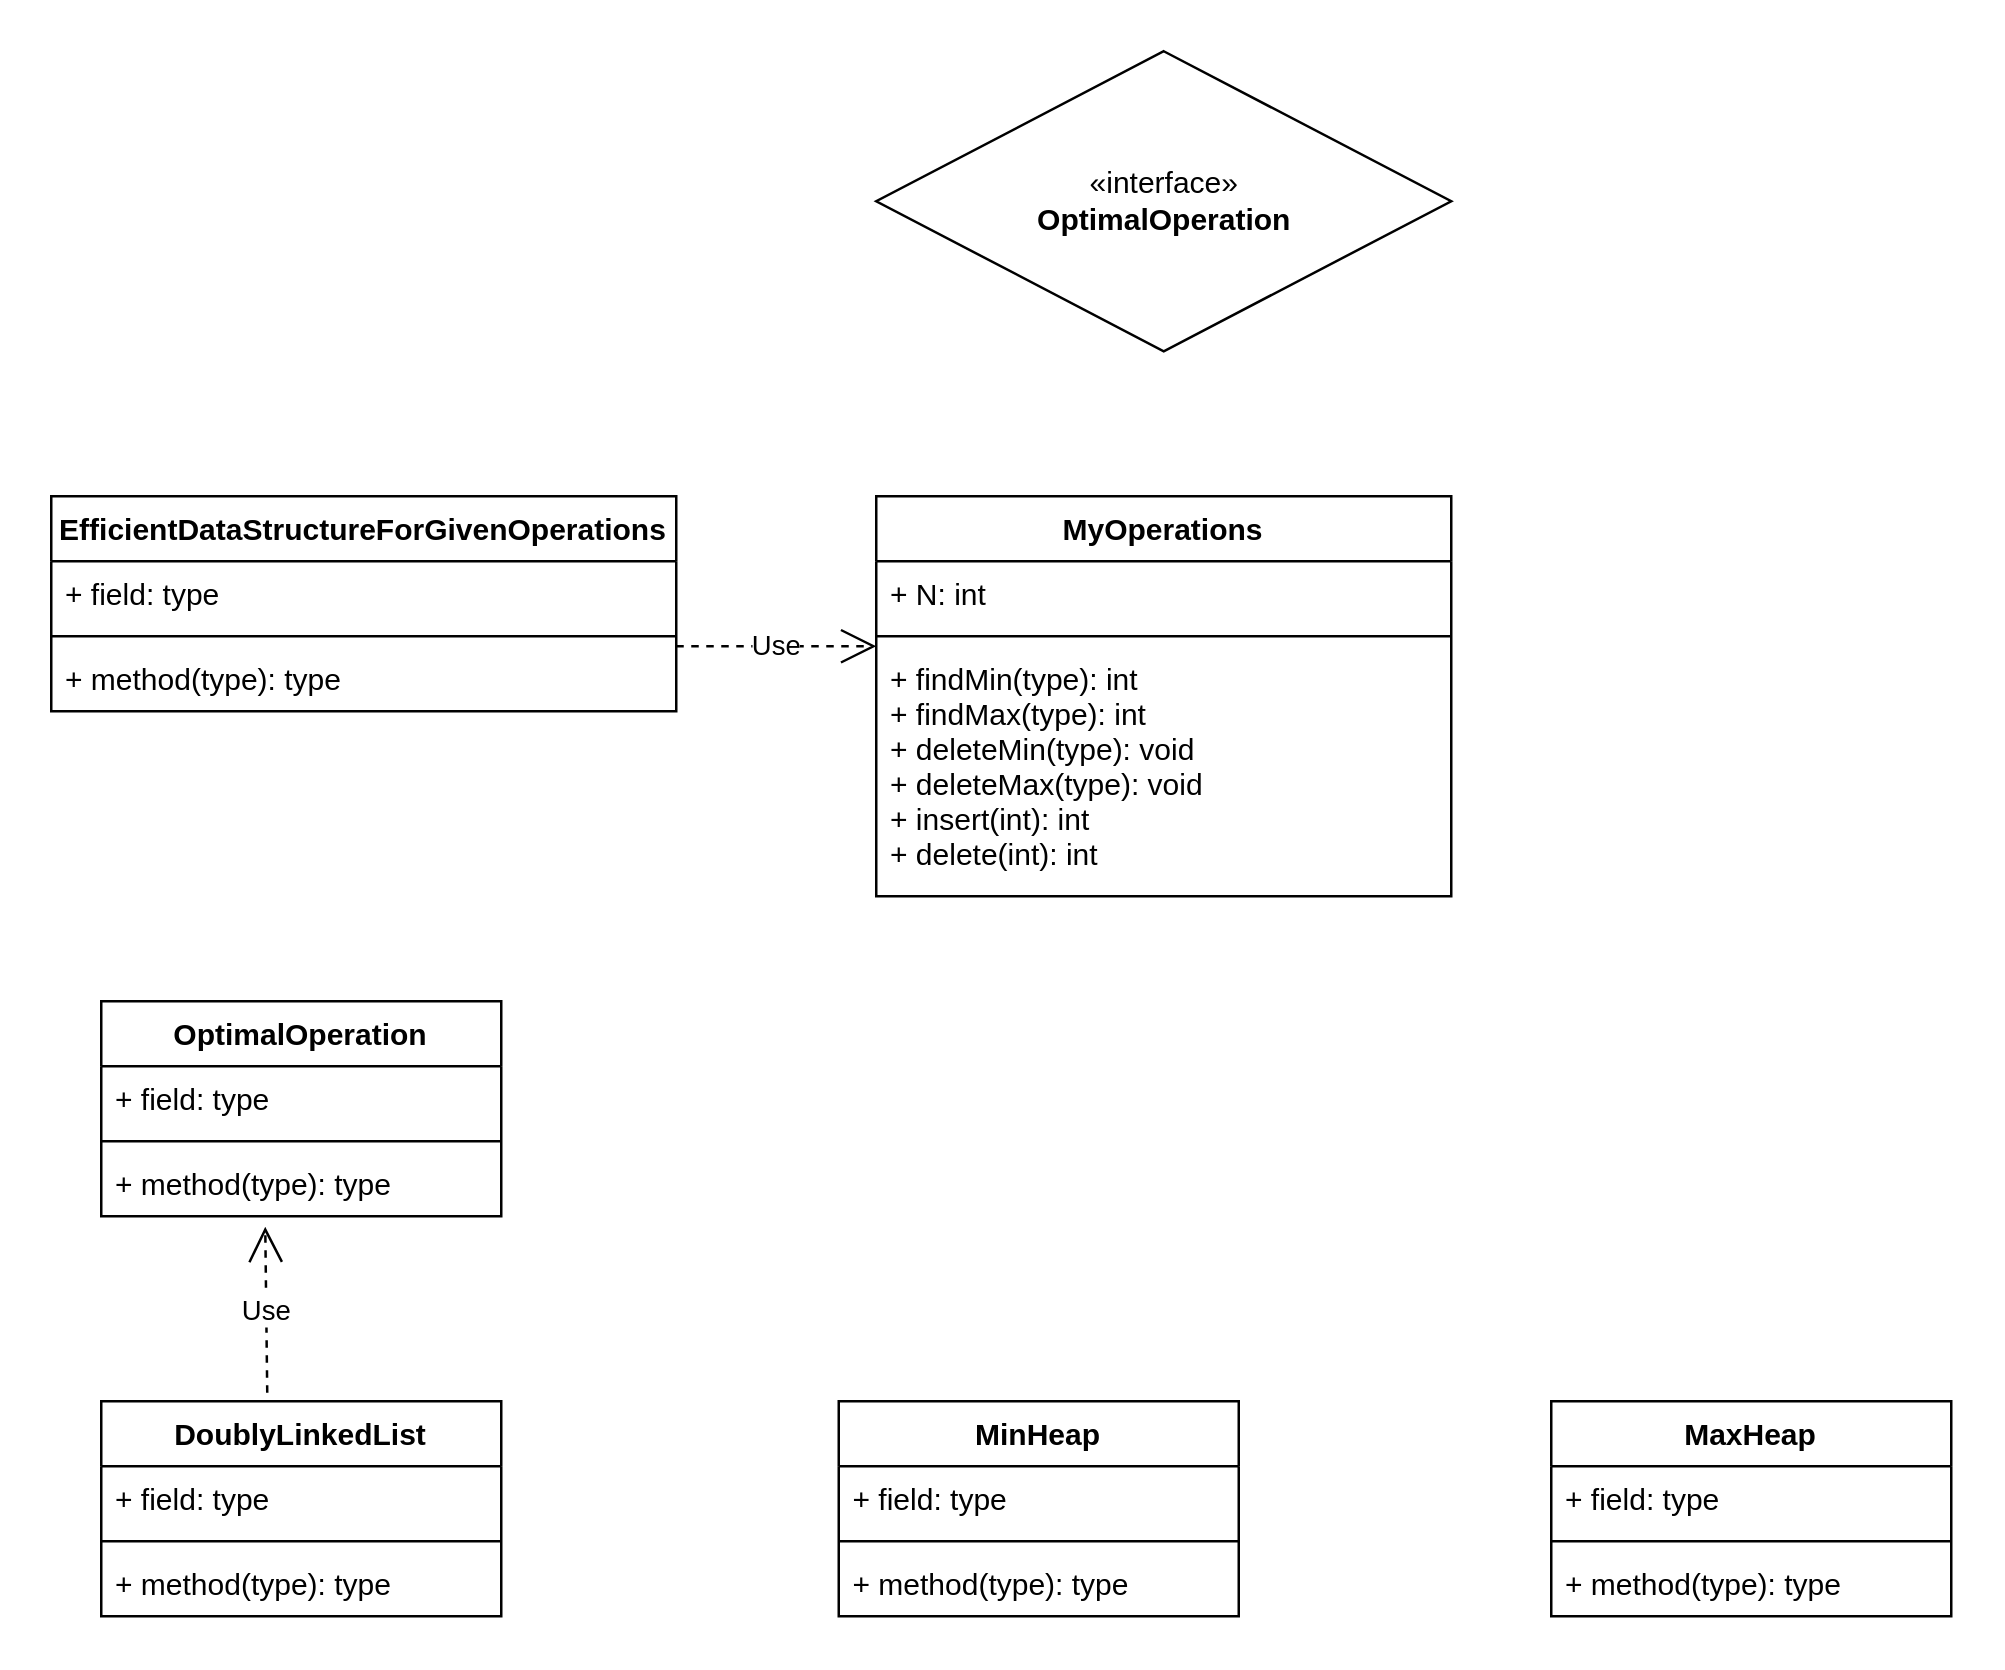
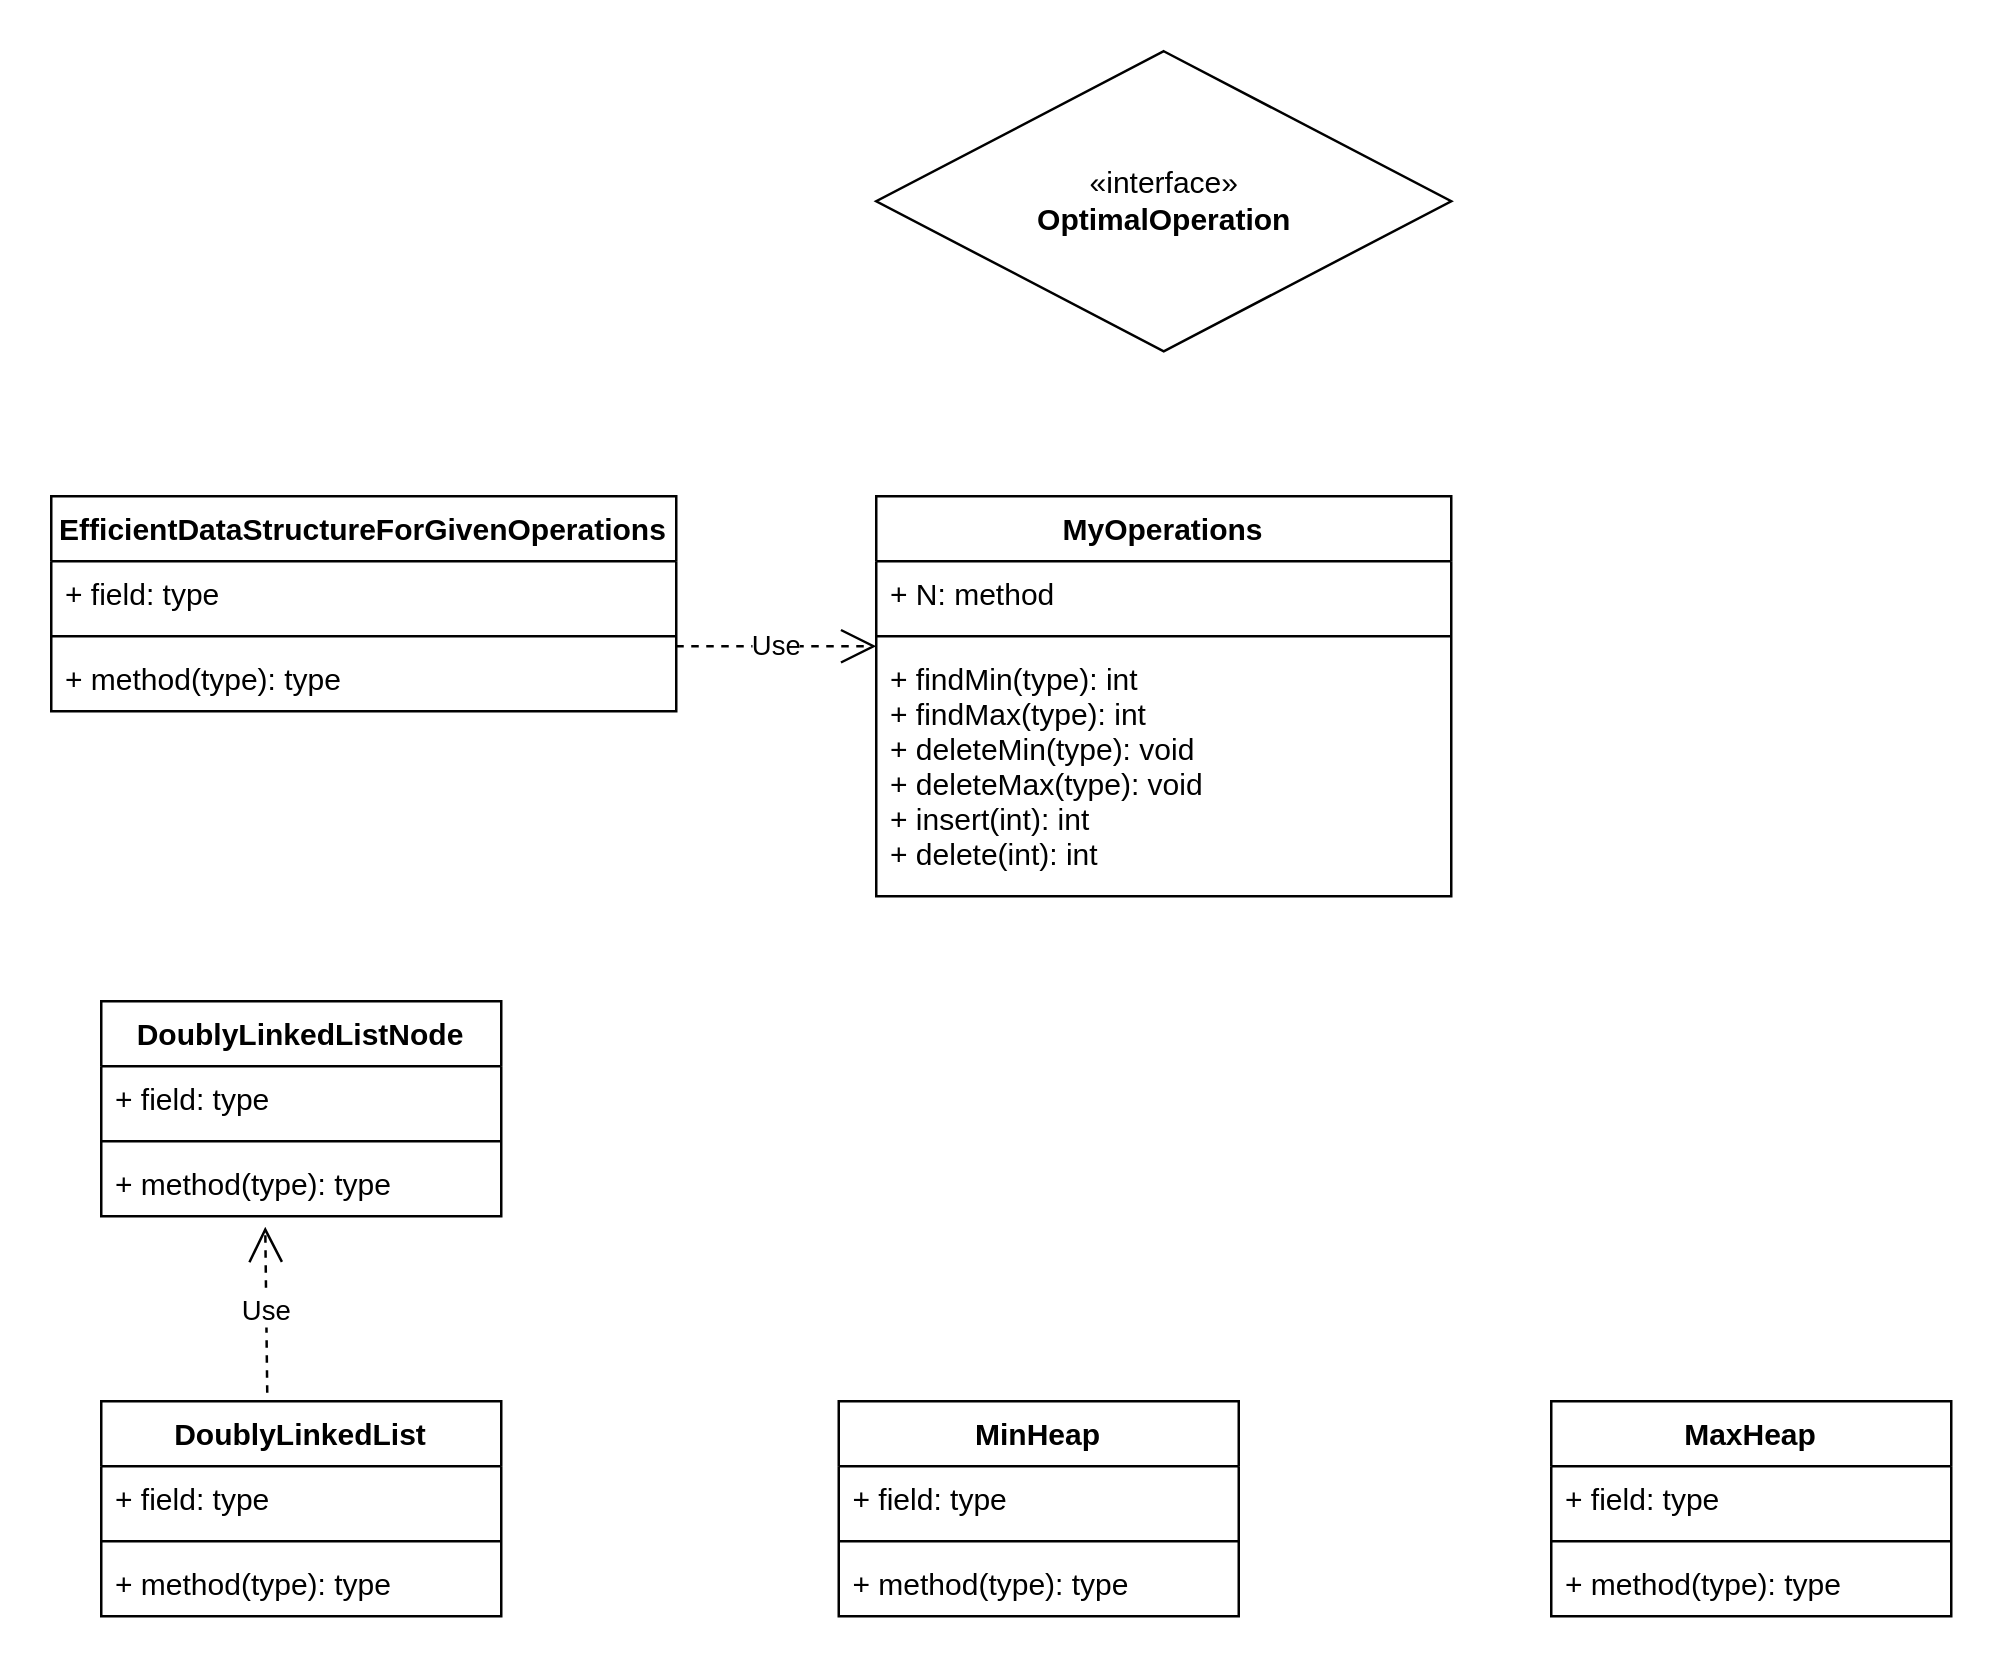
(942, 595) -> (971, 595)
(300, 1035) -> (300, 1035)
